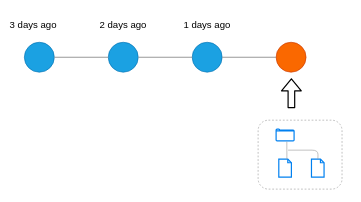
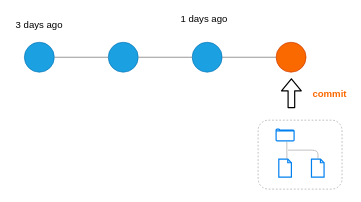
(33, 24) -> (39, 24)
(123, 24) -> none
(207, 24) -> (204, 18)
none -> (330, 93)
